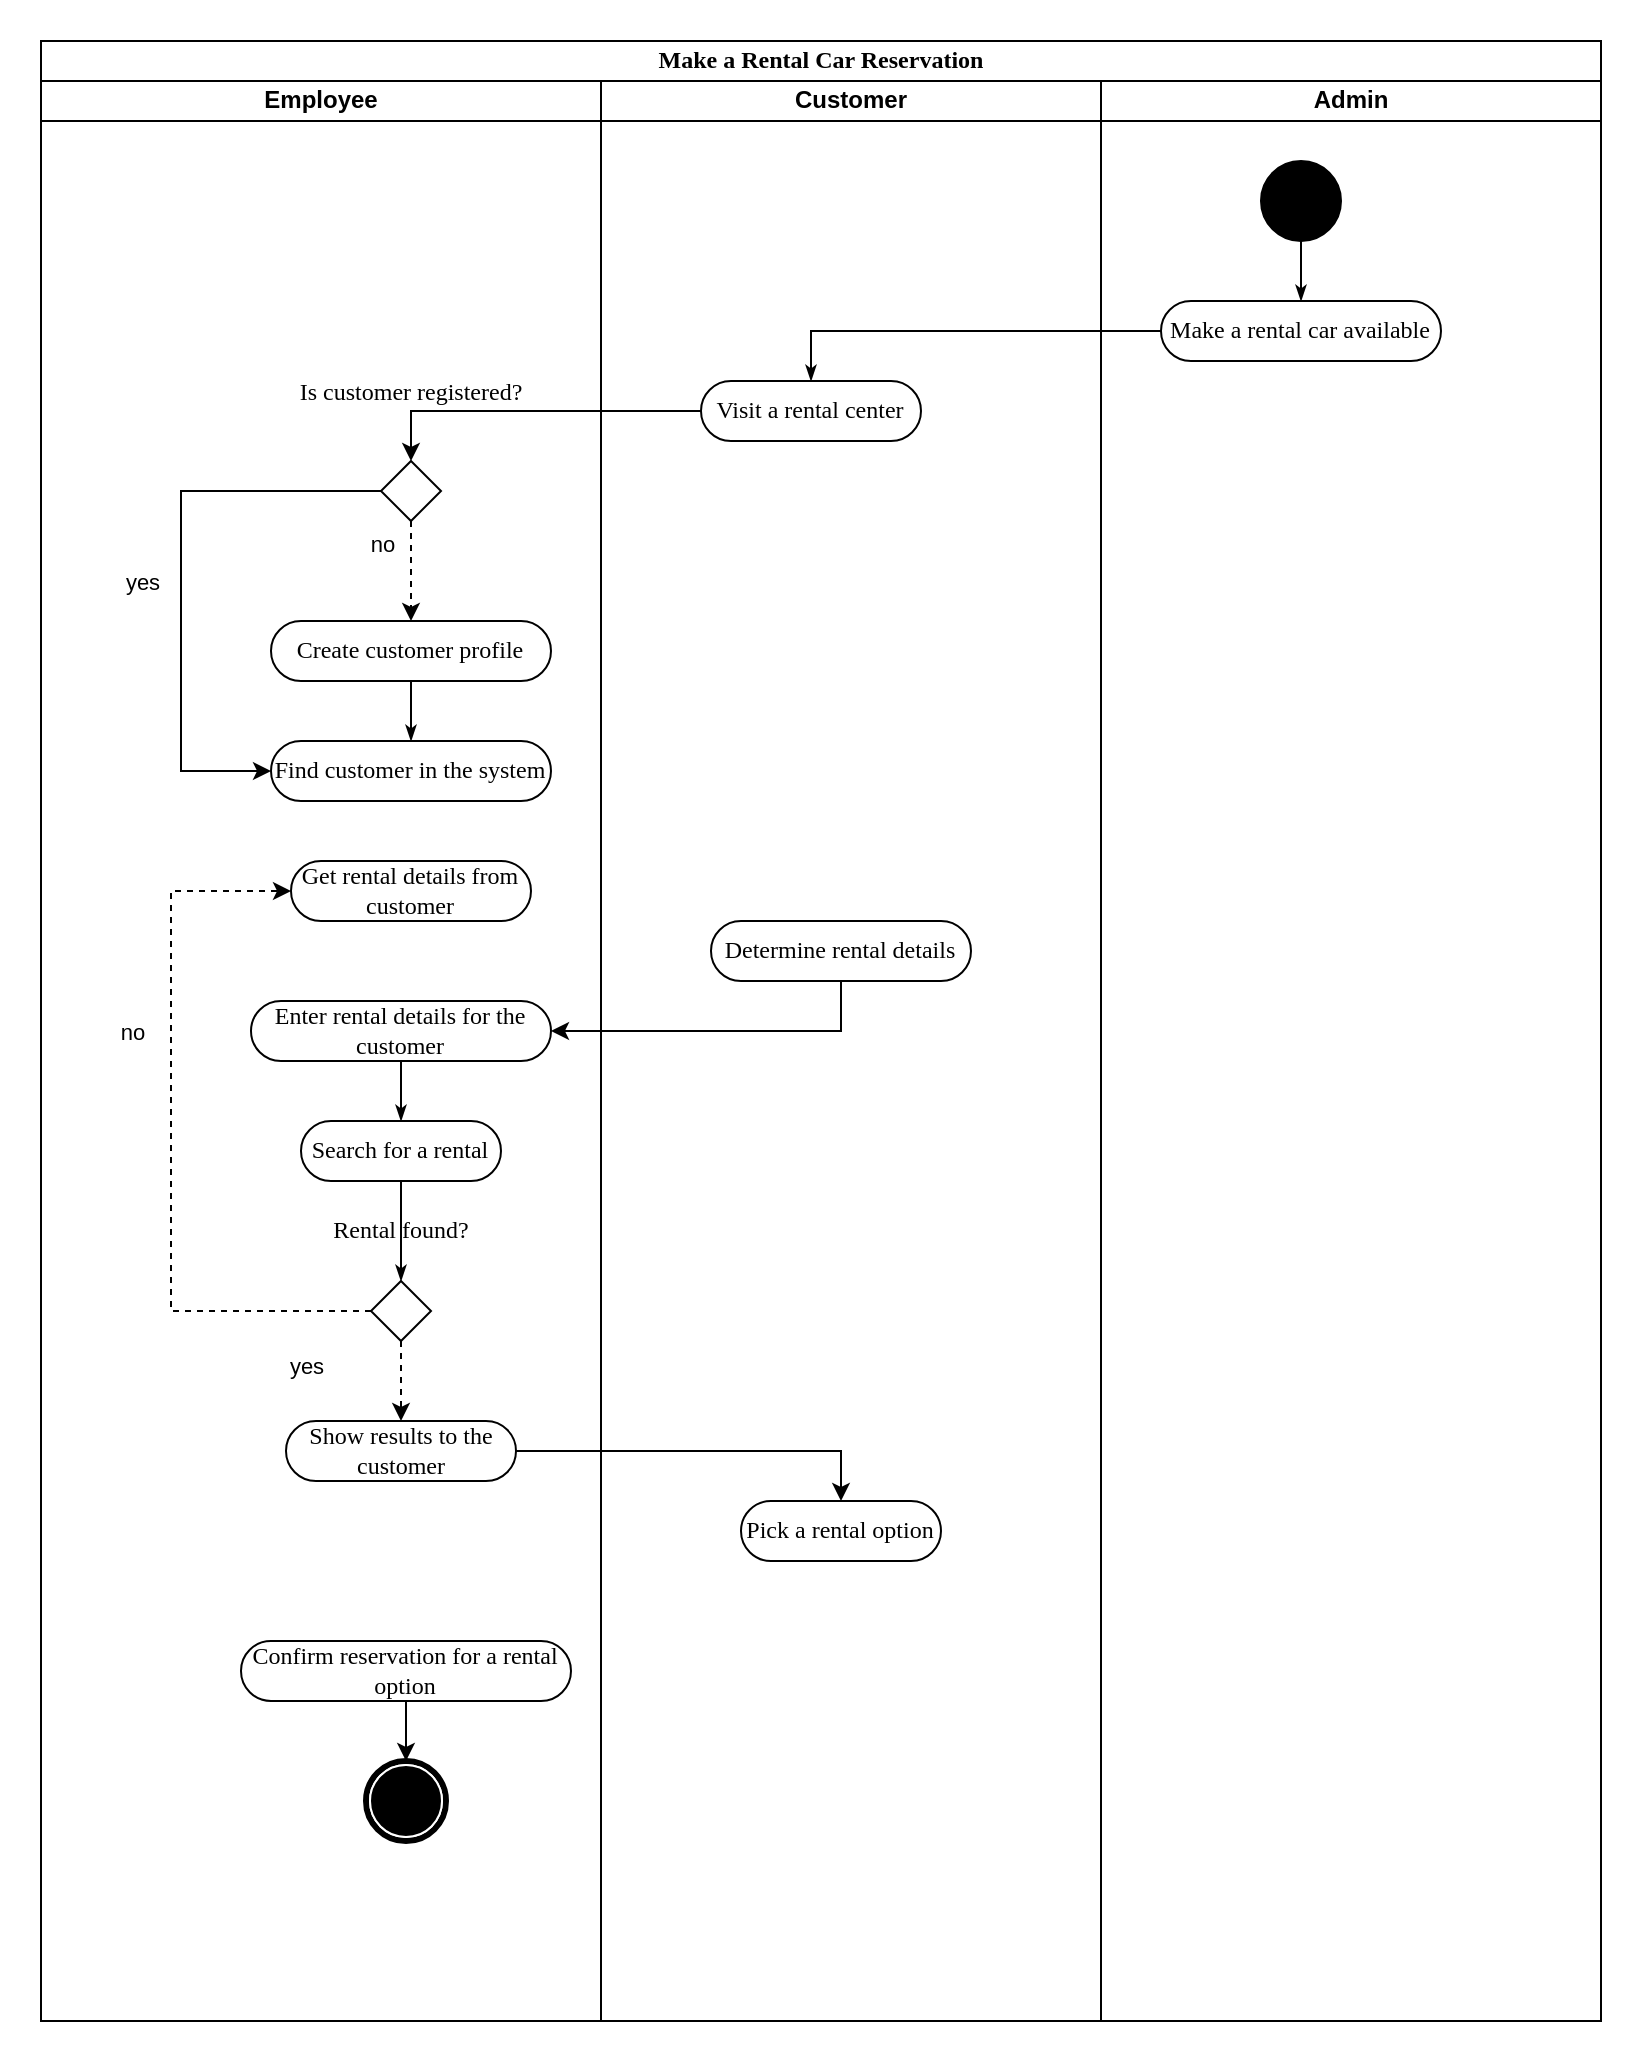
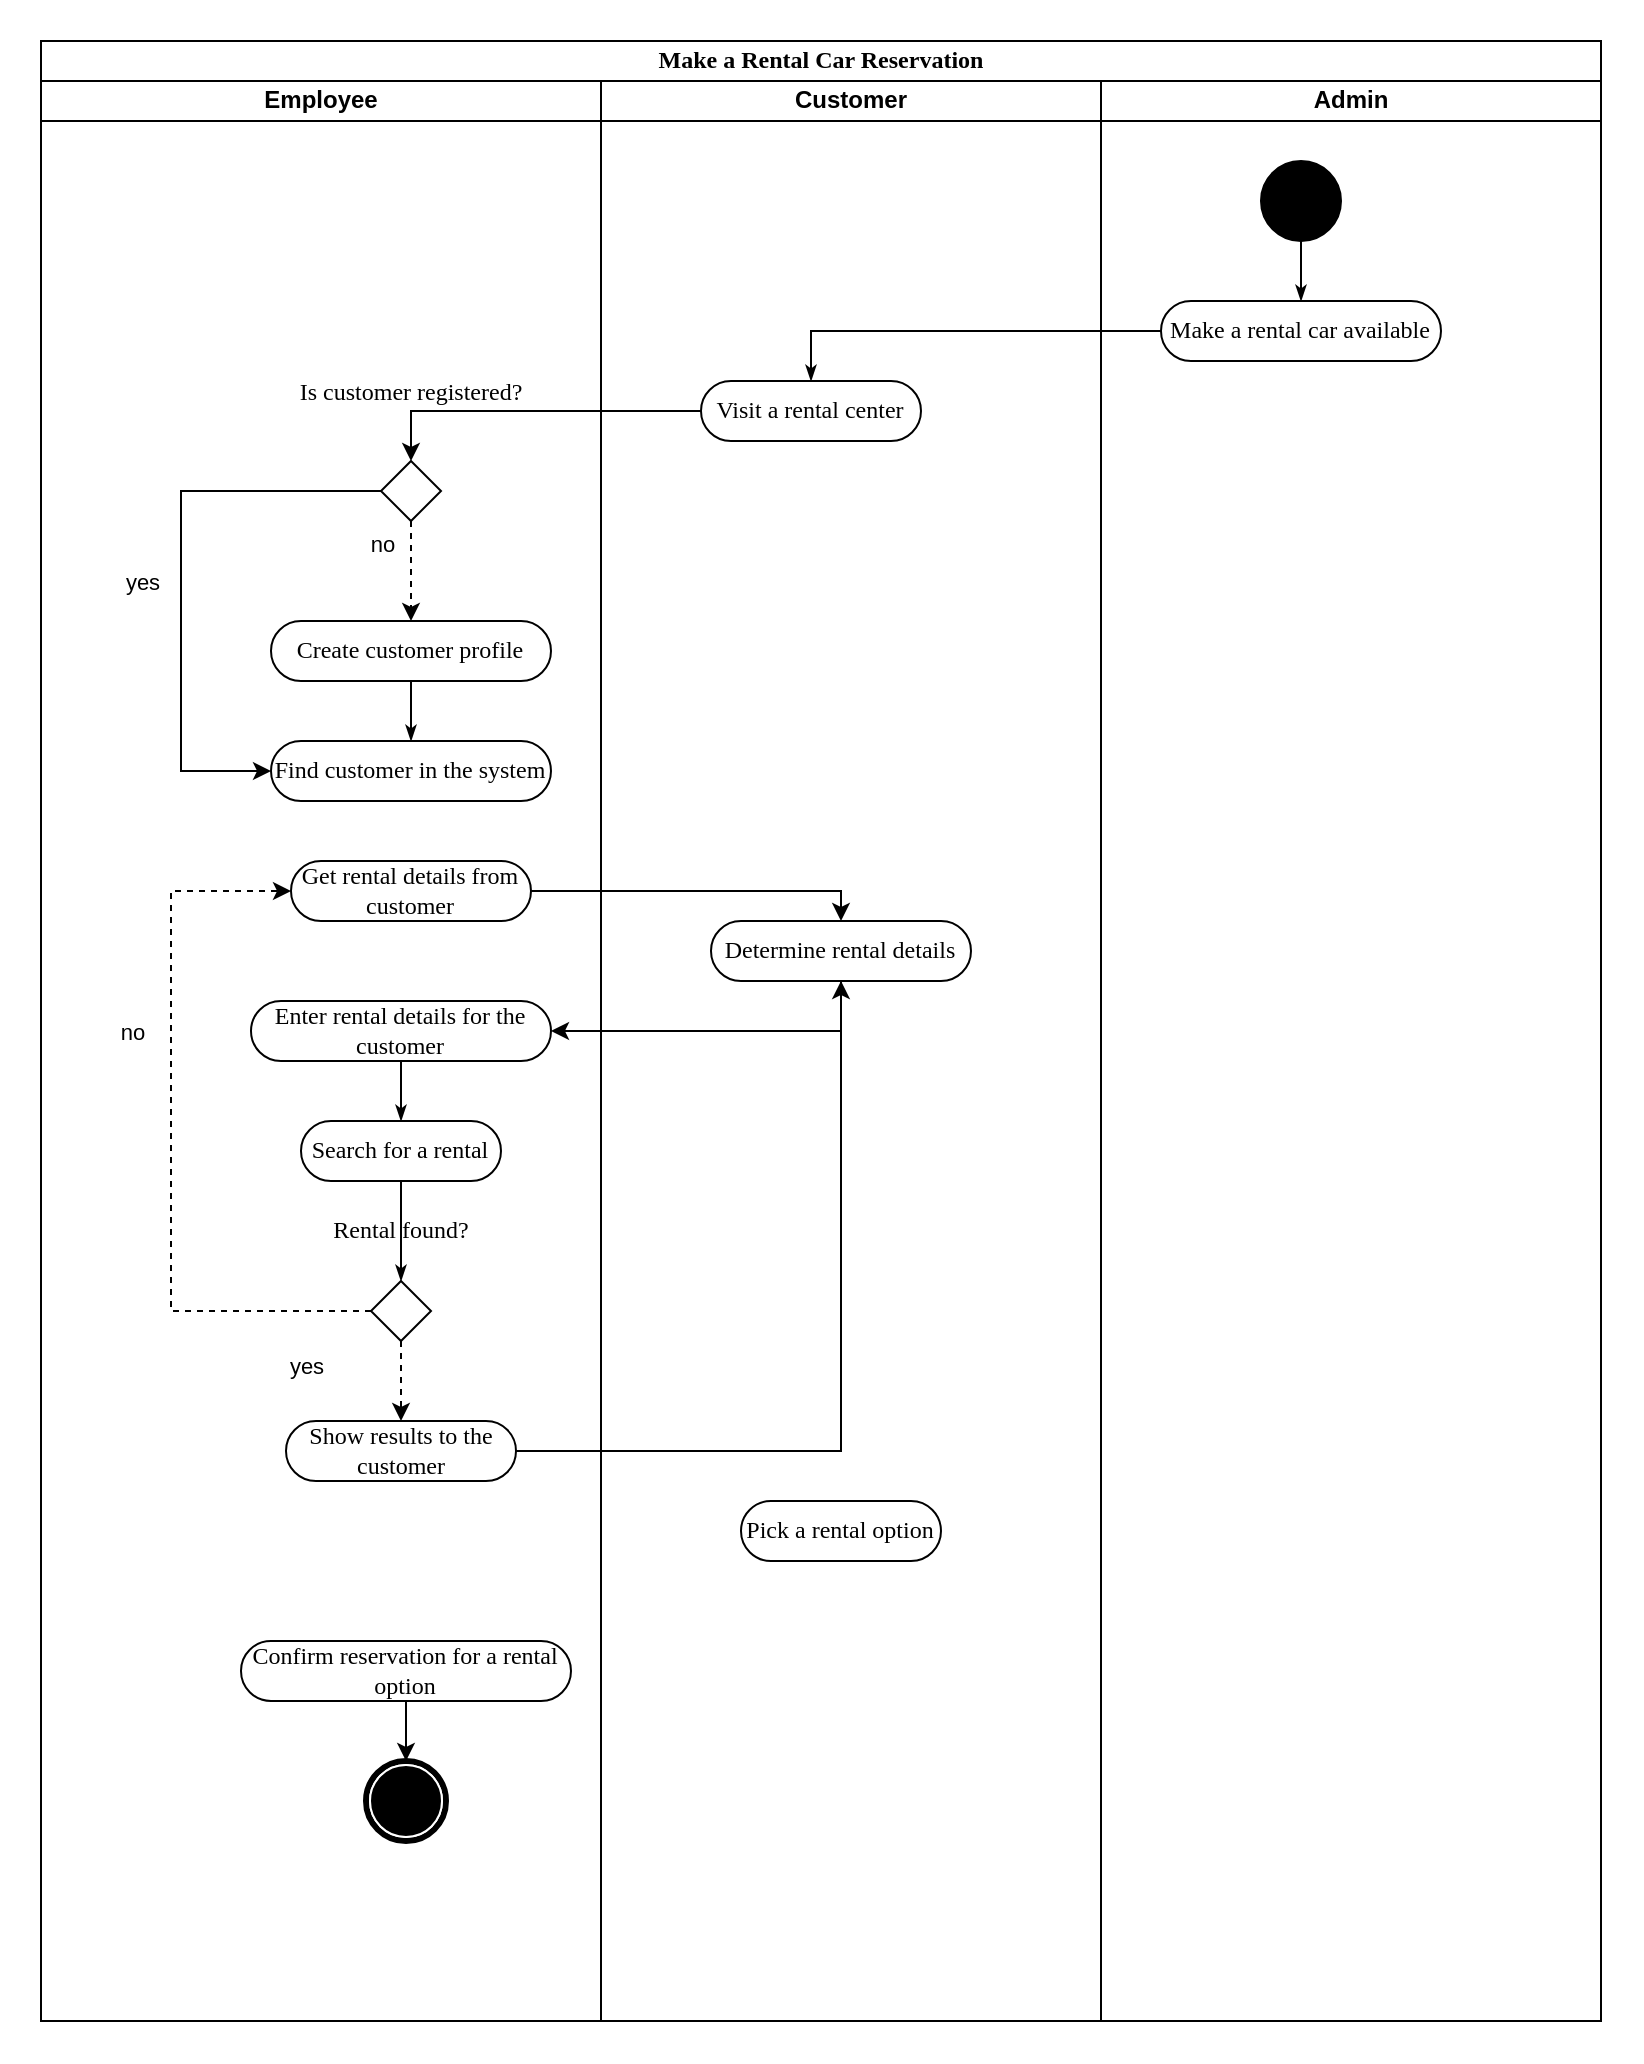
none -> (731, 891)
(841, 1468) -> (841, 1244)
